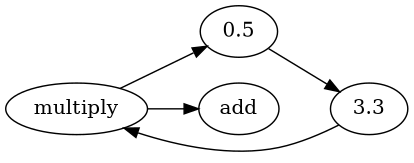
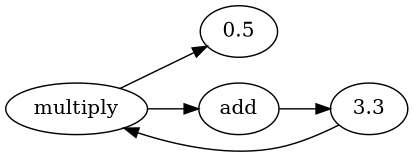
(298, 66) -> (298, 109)
